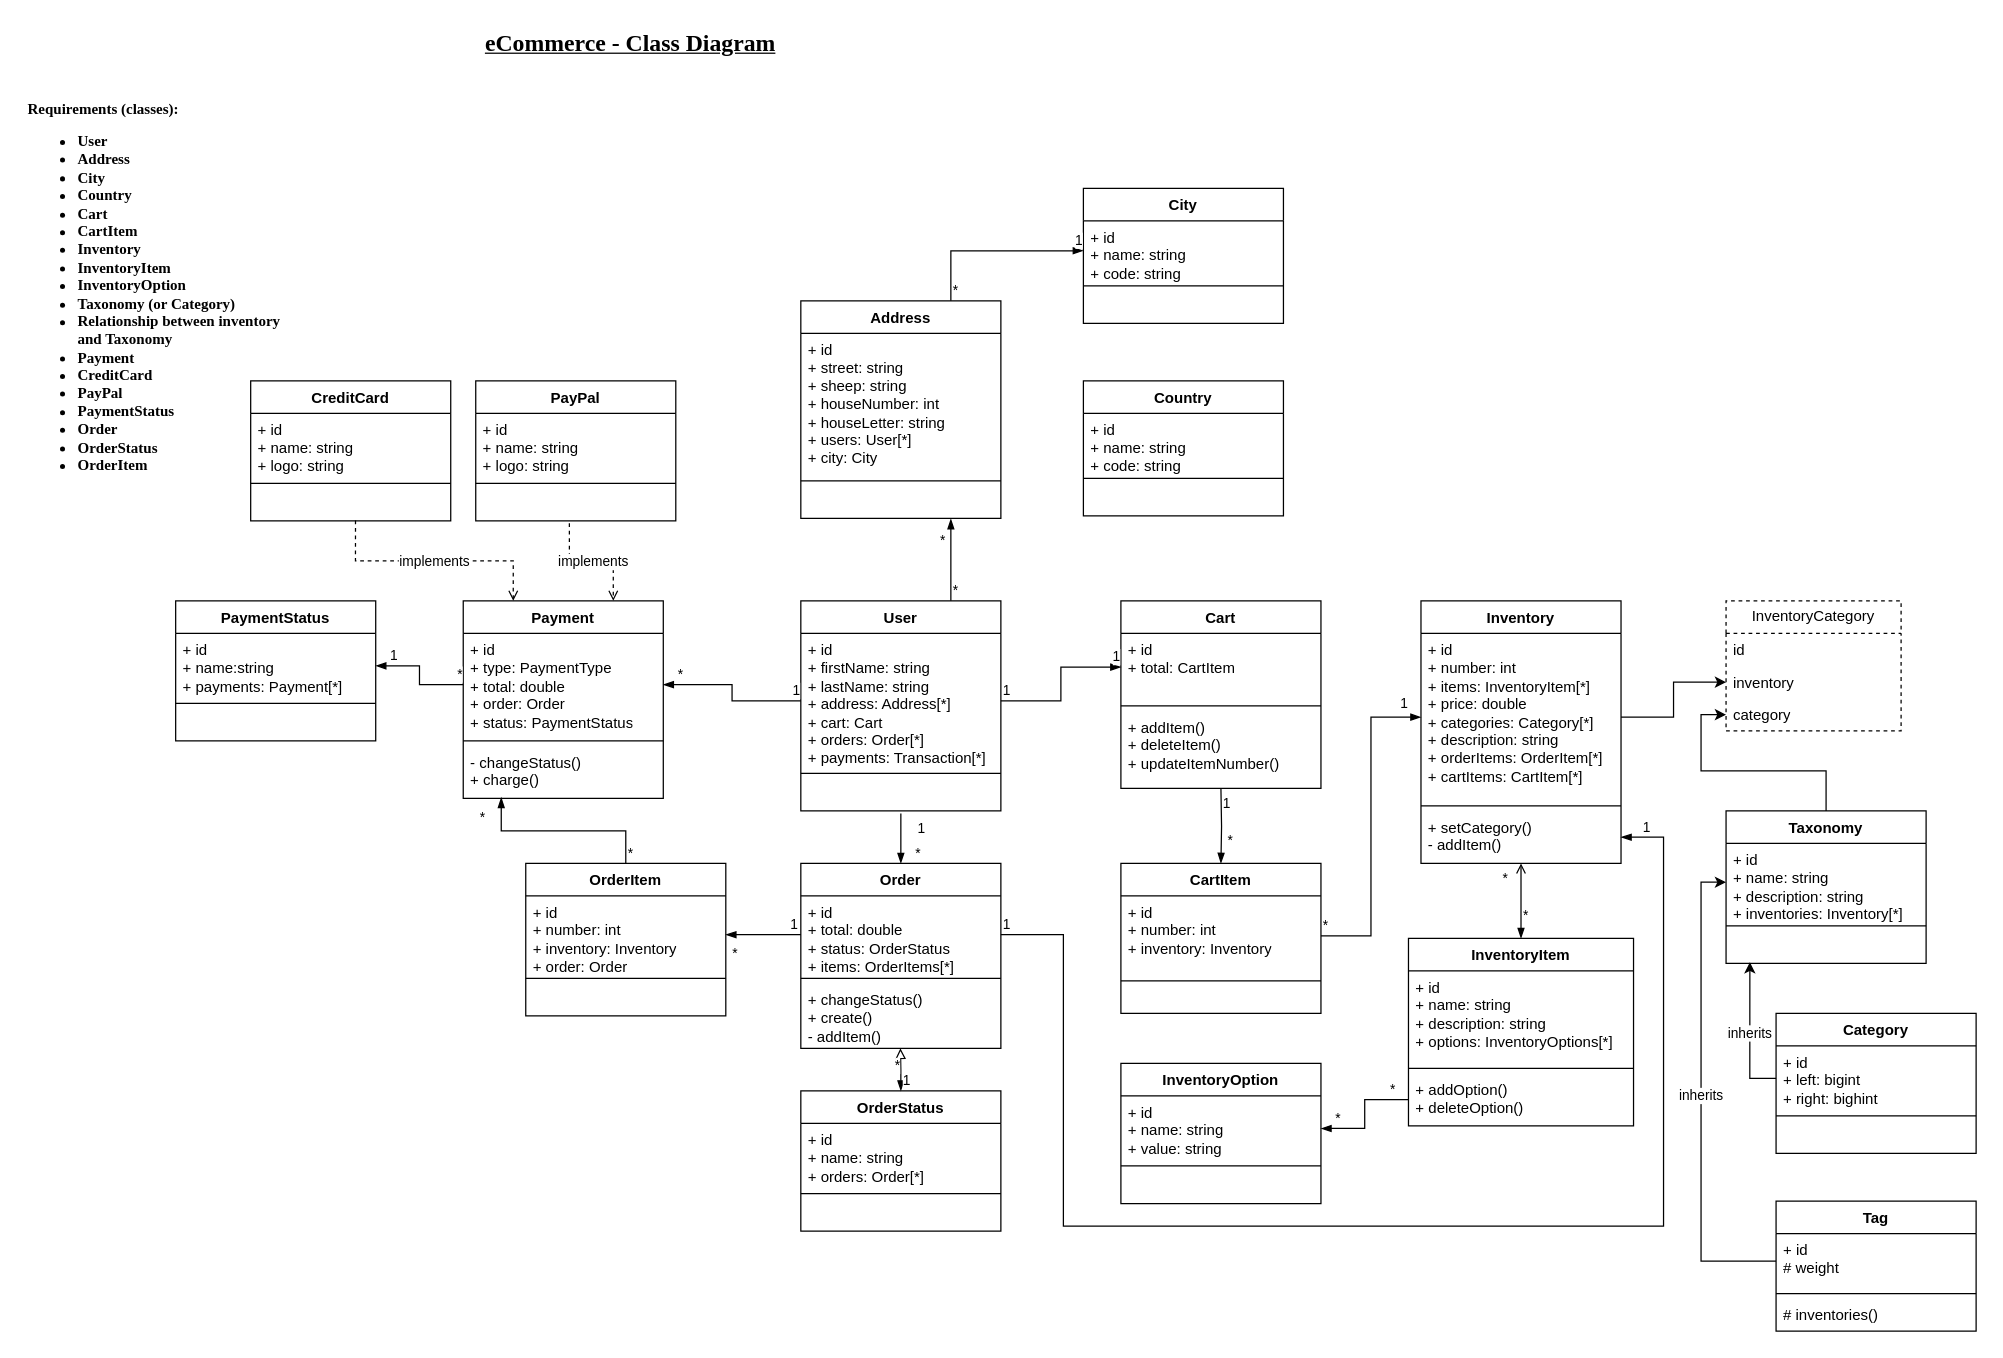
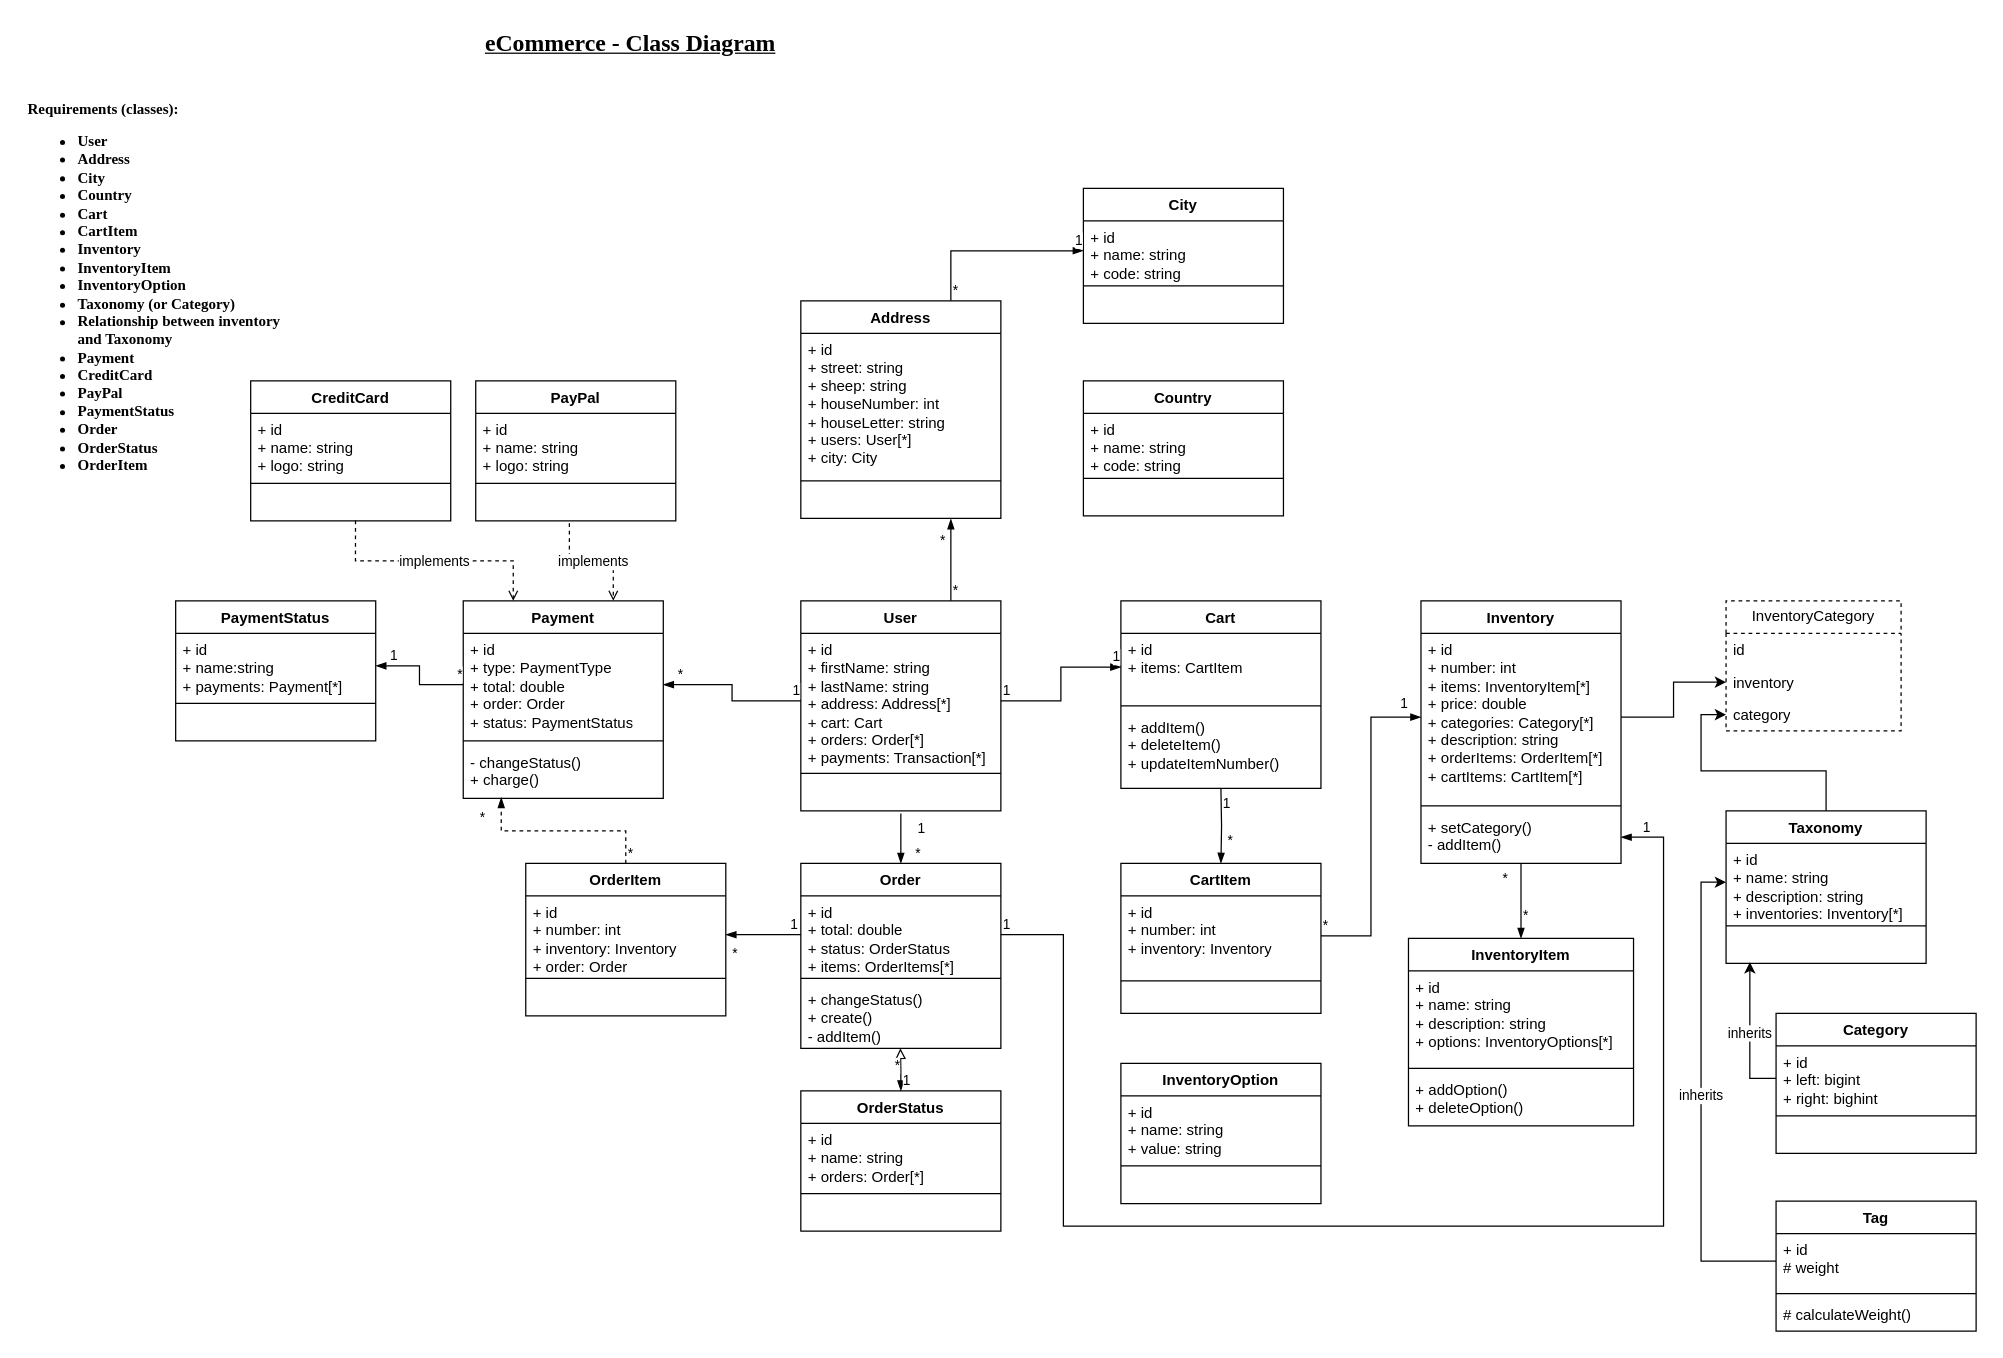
(1192, 660) -> (1192, 660)
(567, 831) -> (567, 831)
(1521, 869) -> (1521, 869)
(1364, 1110) -> none
(1840, 1316) -> (1855, 1316)
